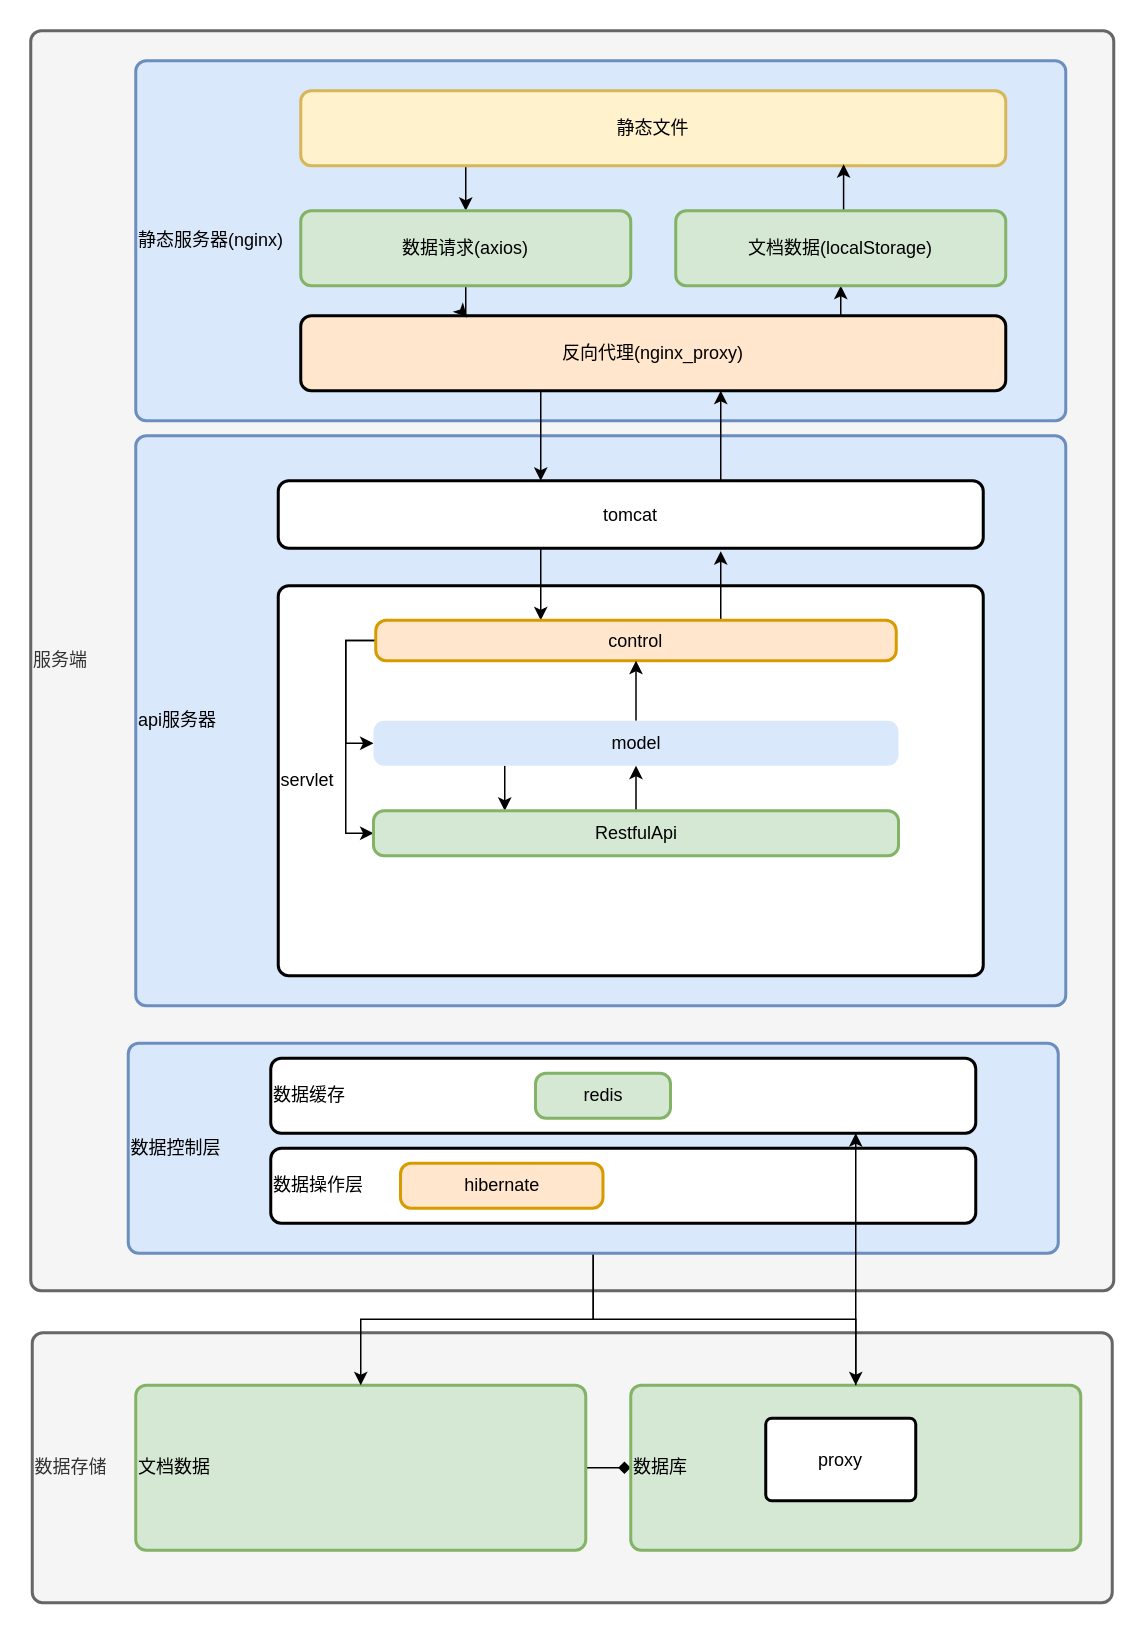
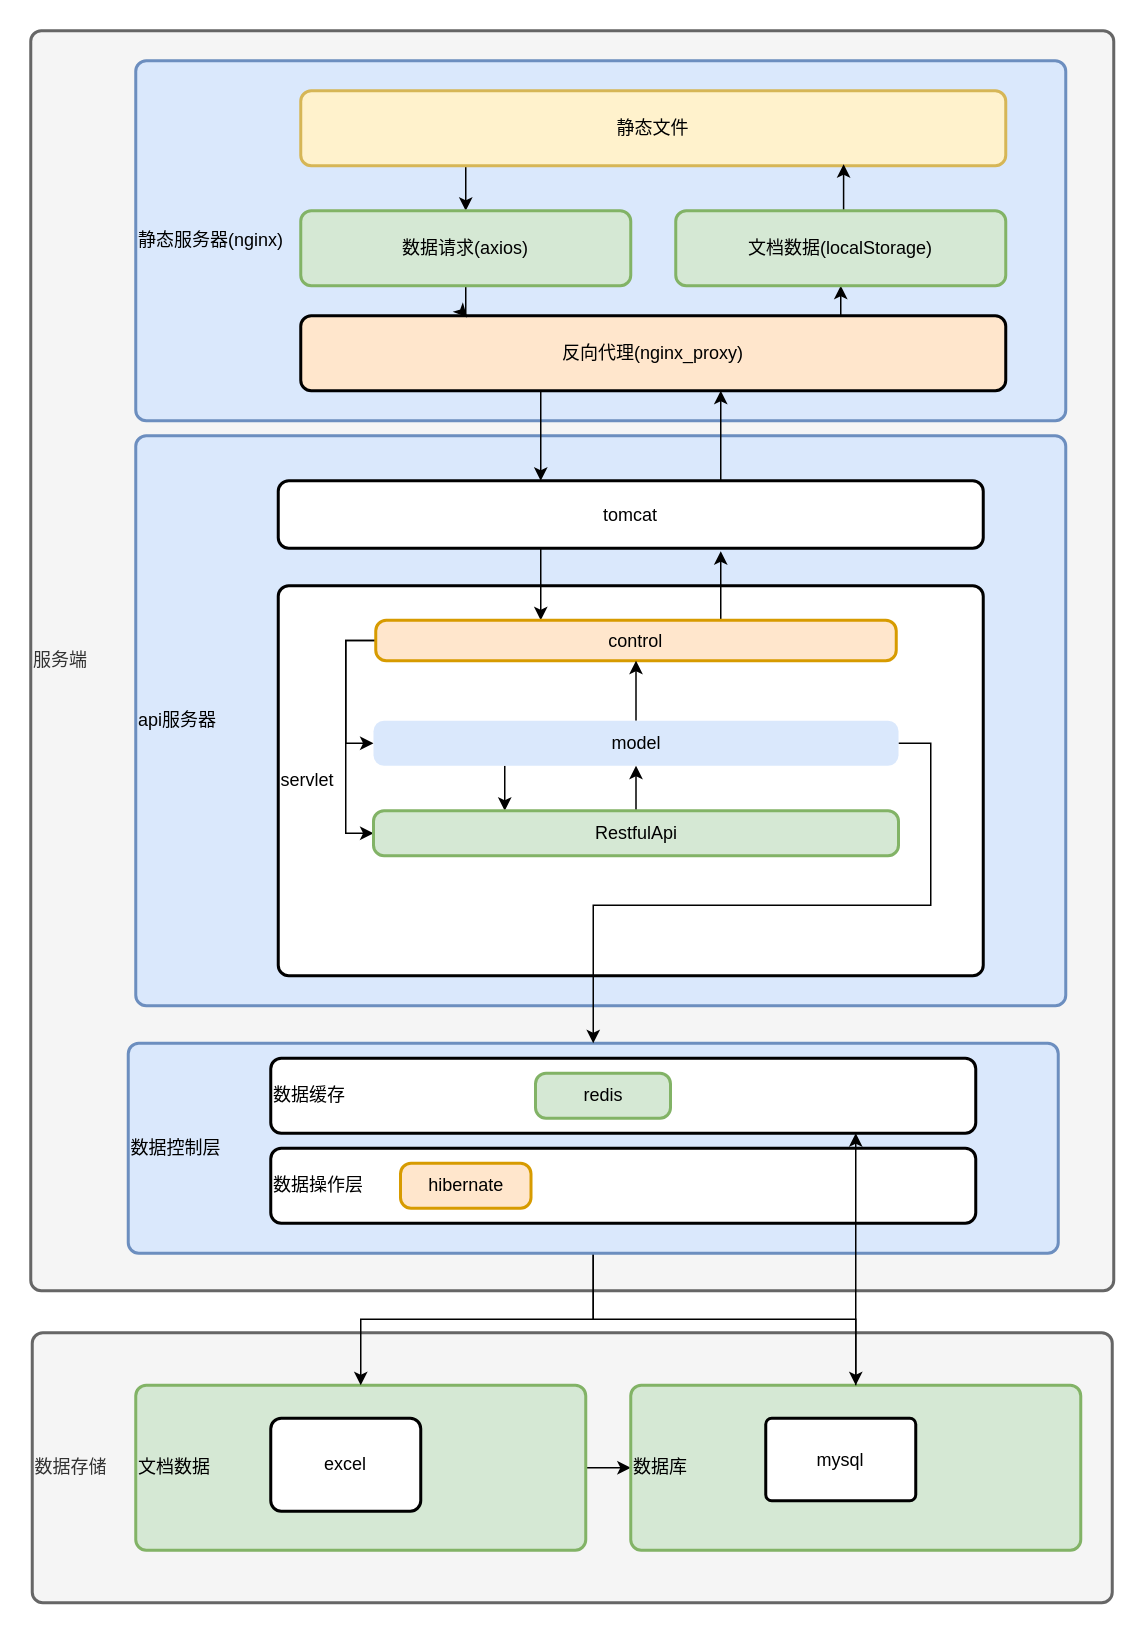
none -> (796, 905)
(502, 1186) -> (466, 1186)
(841, 1460) -> (841, 1460)
none -> (346, 1465)
(618, 1468) -> (619, 1468)
